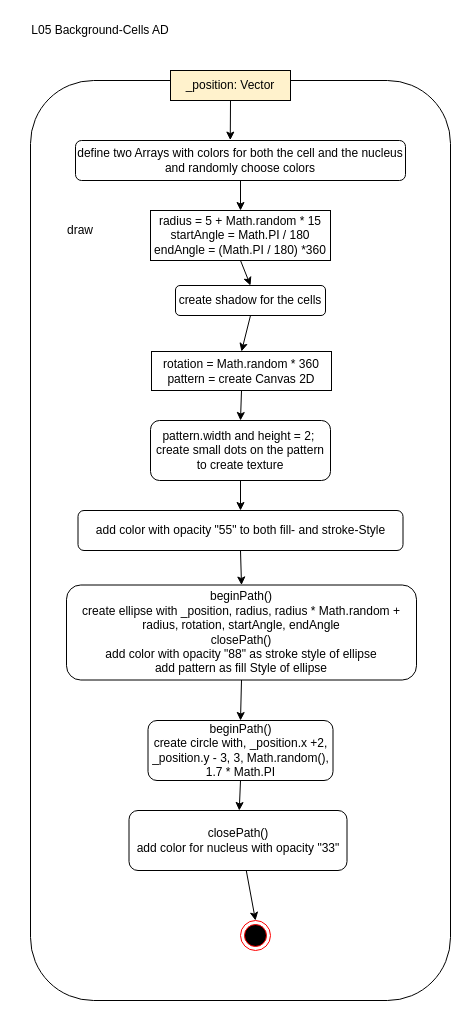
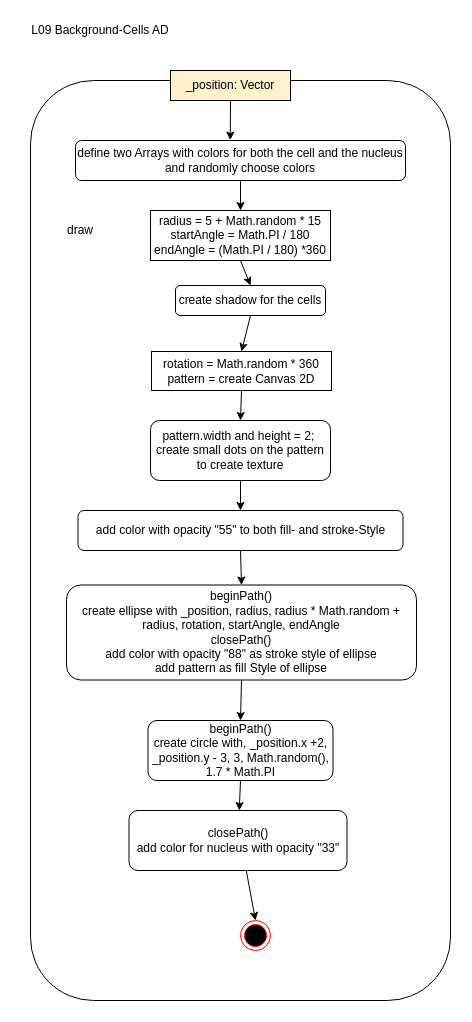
(101, 31) -> (101, 31)
